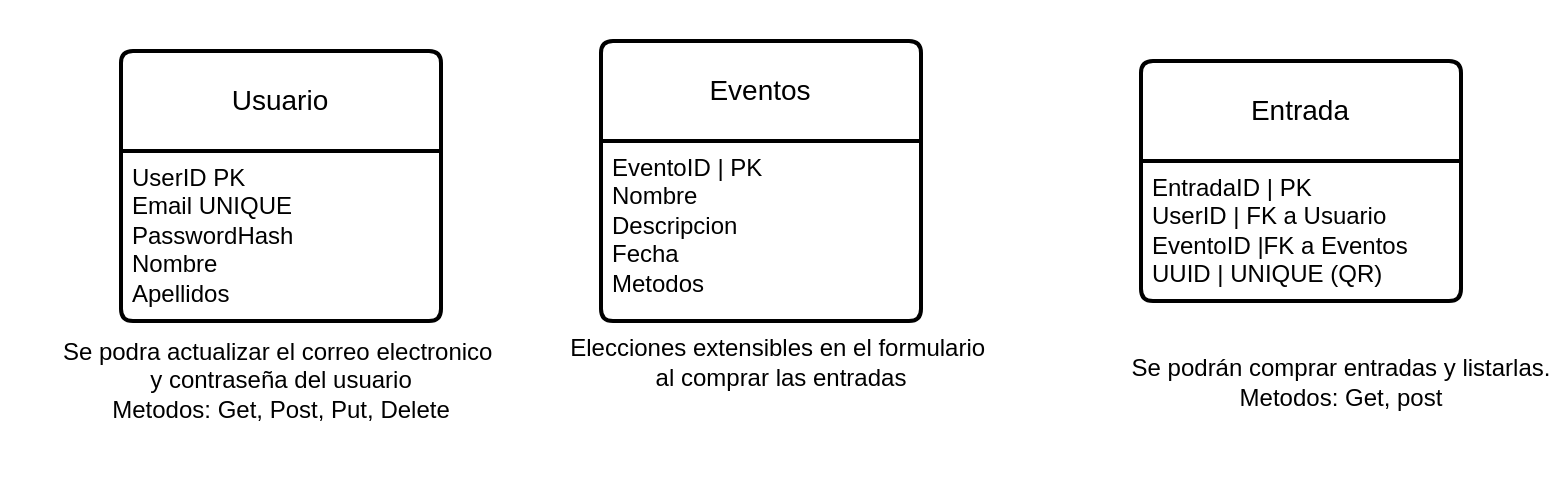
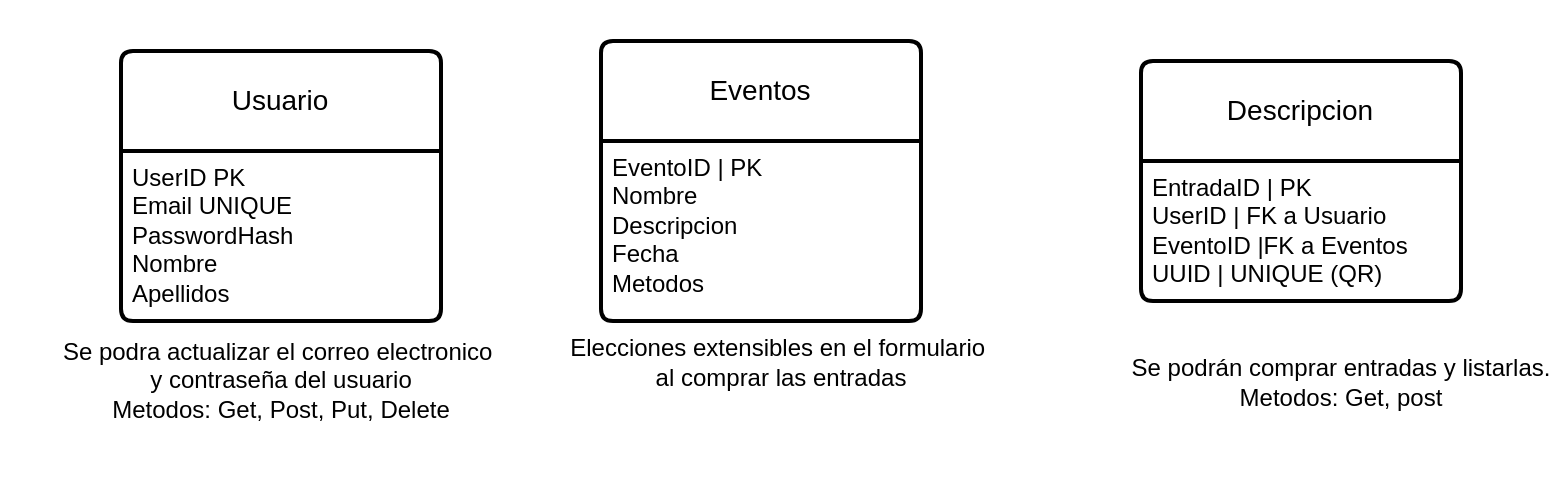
(1301, 111) -> (1301, 111)
